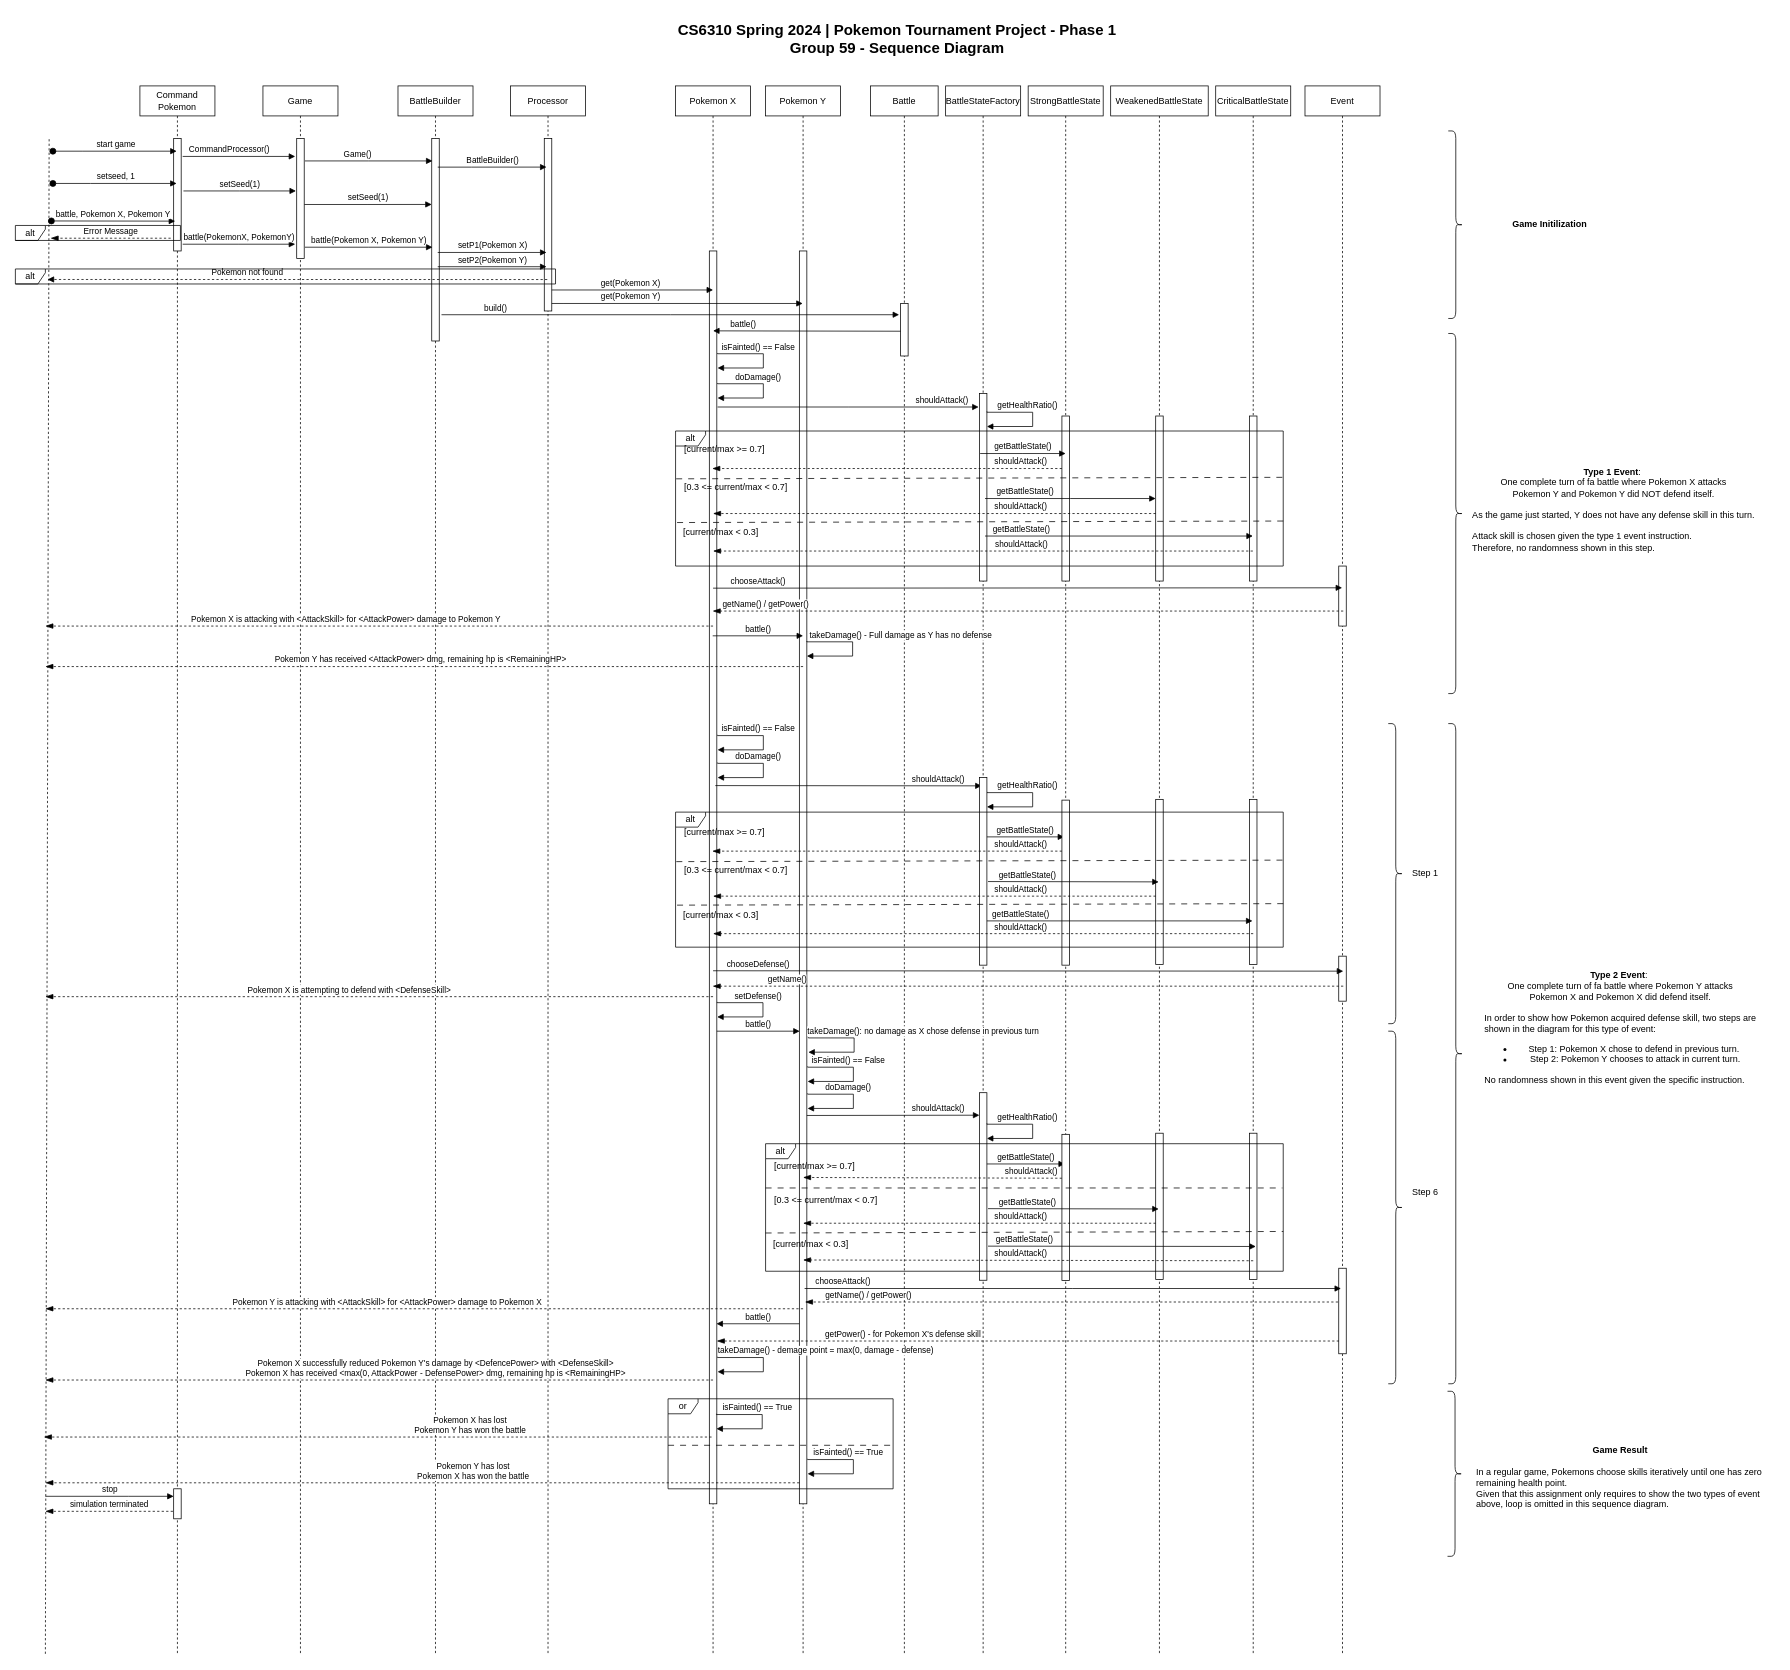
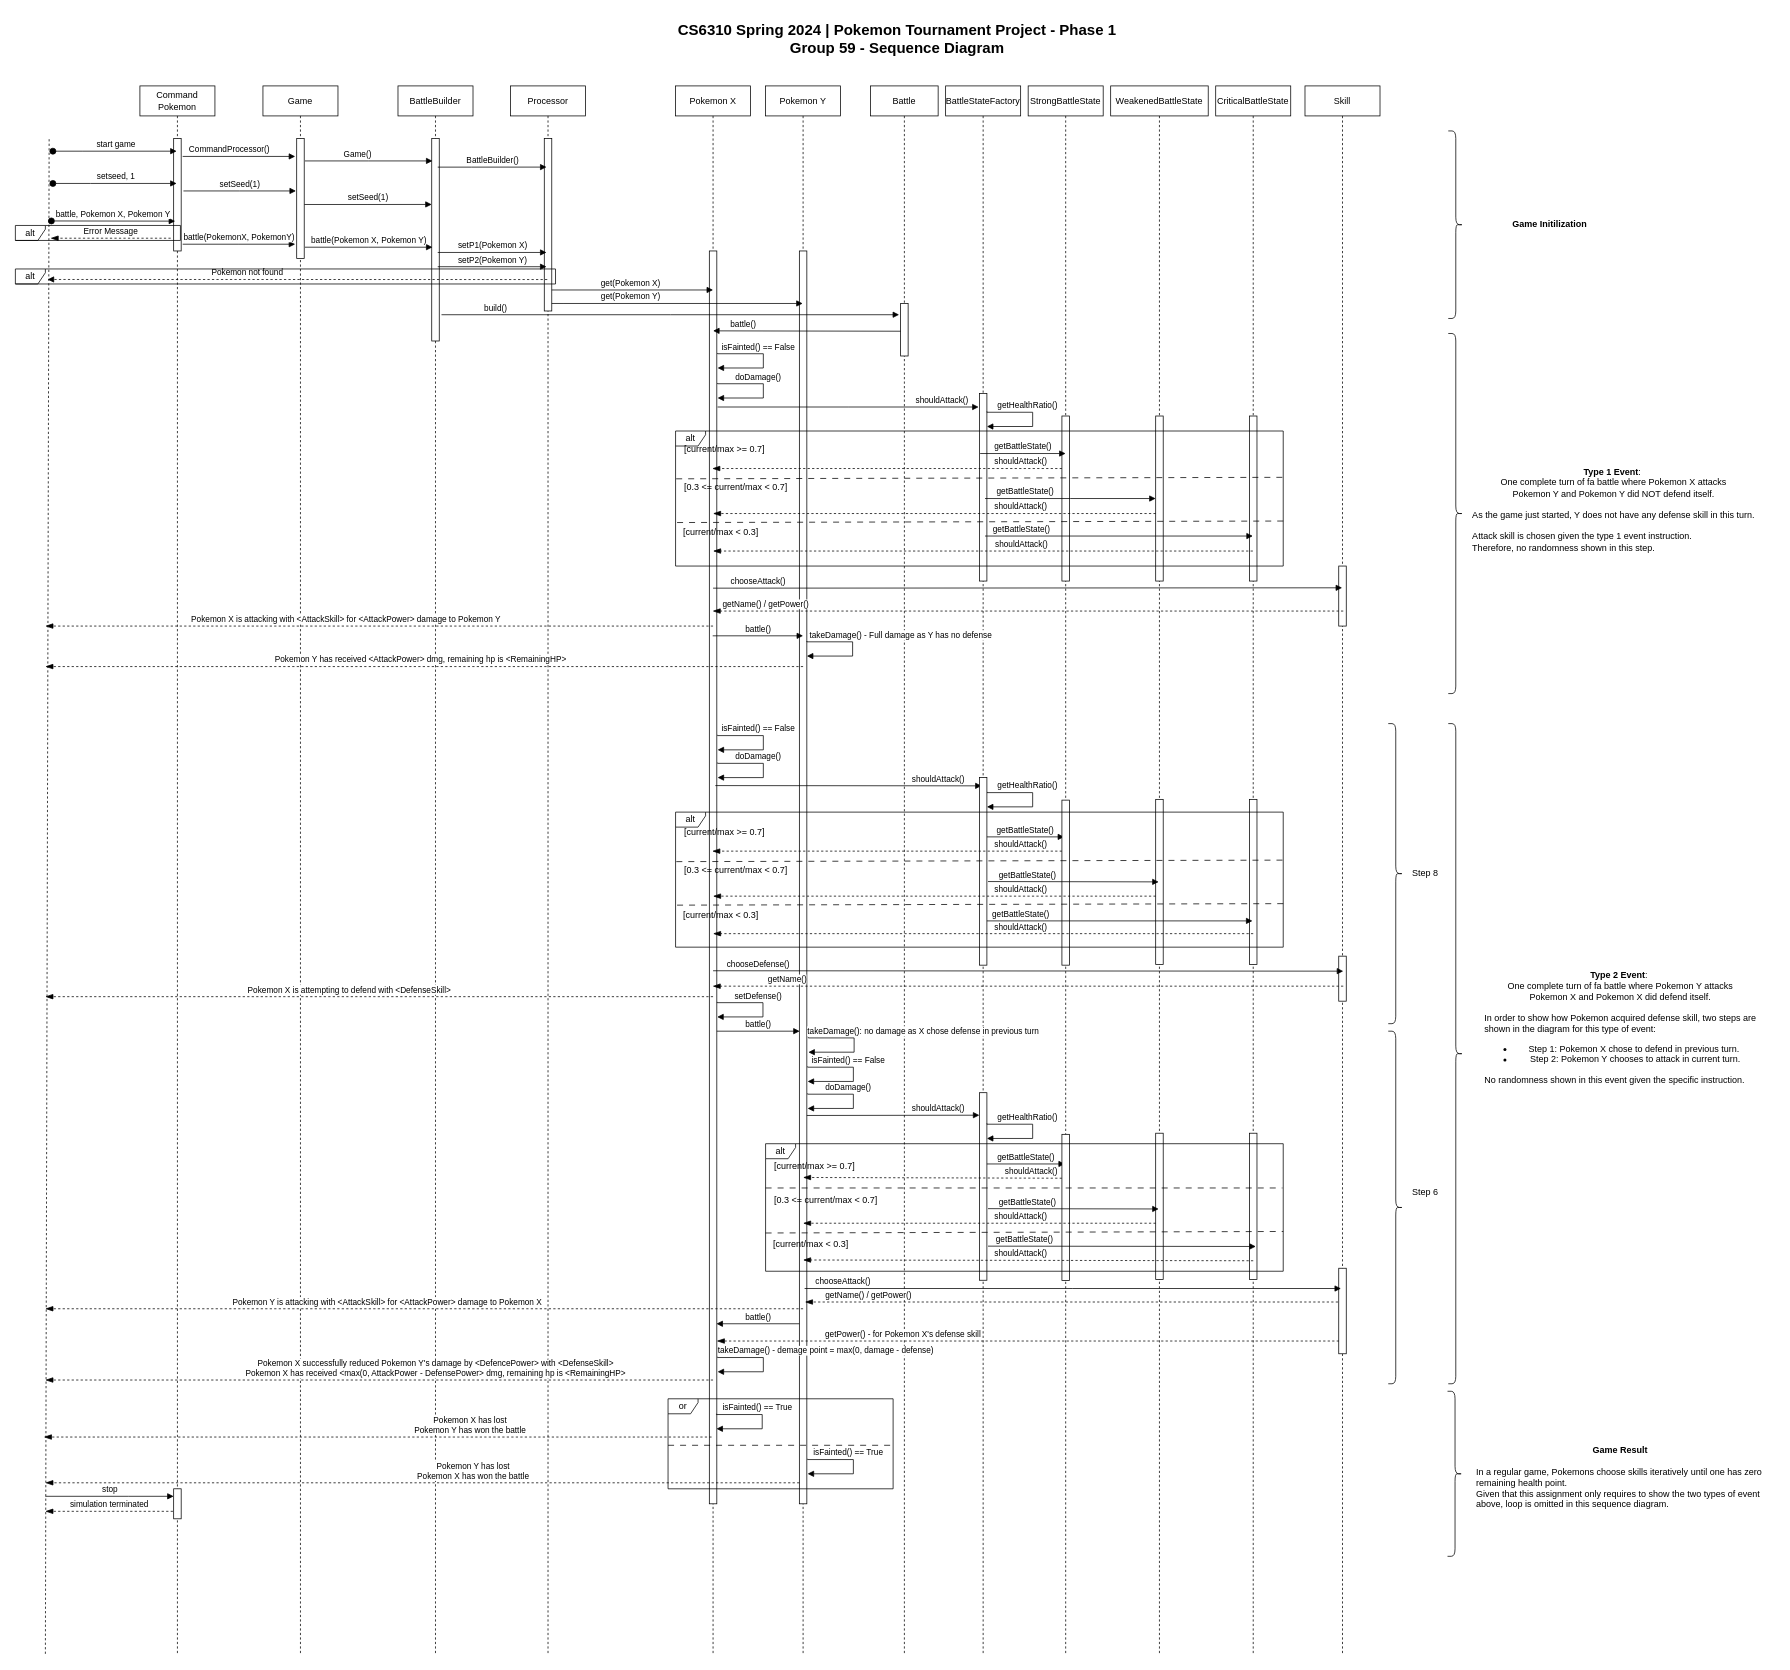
(1342, 101) -> (1342, 101)
(1425, 873) -> (1425, 873)
